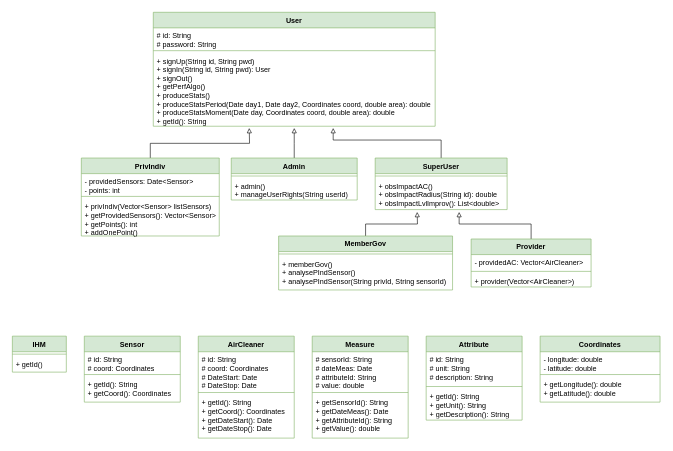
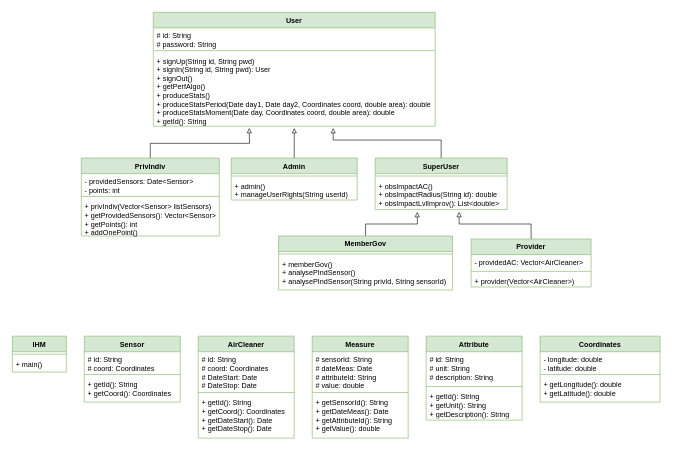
(33, 365) -> (30, 365)
